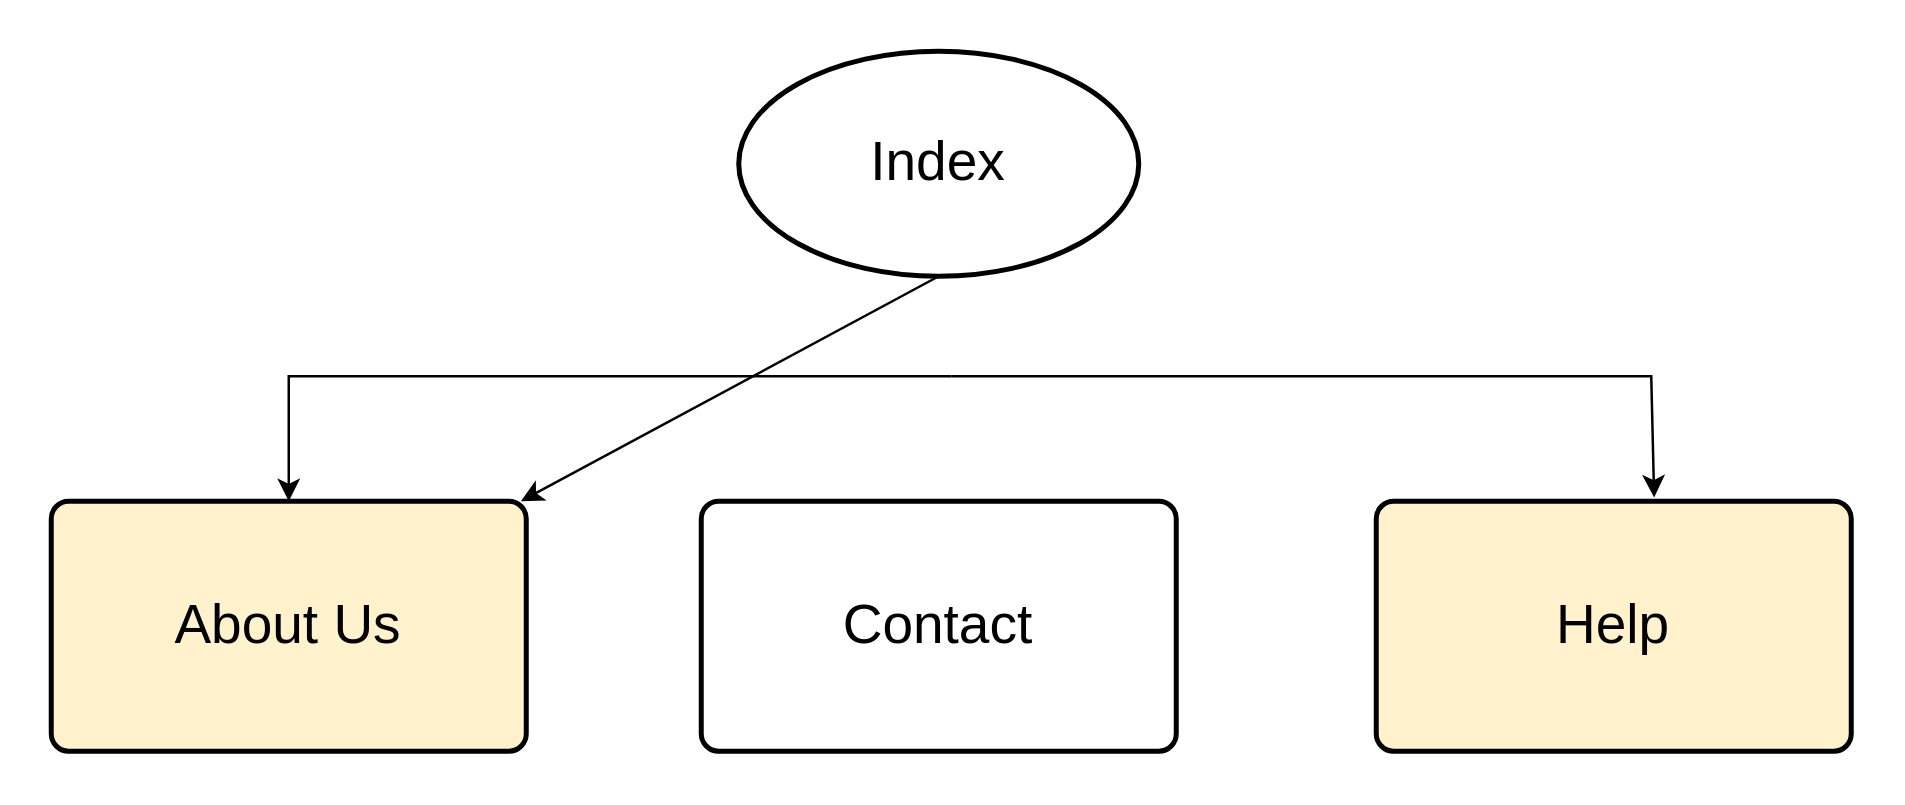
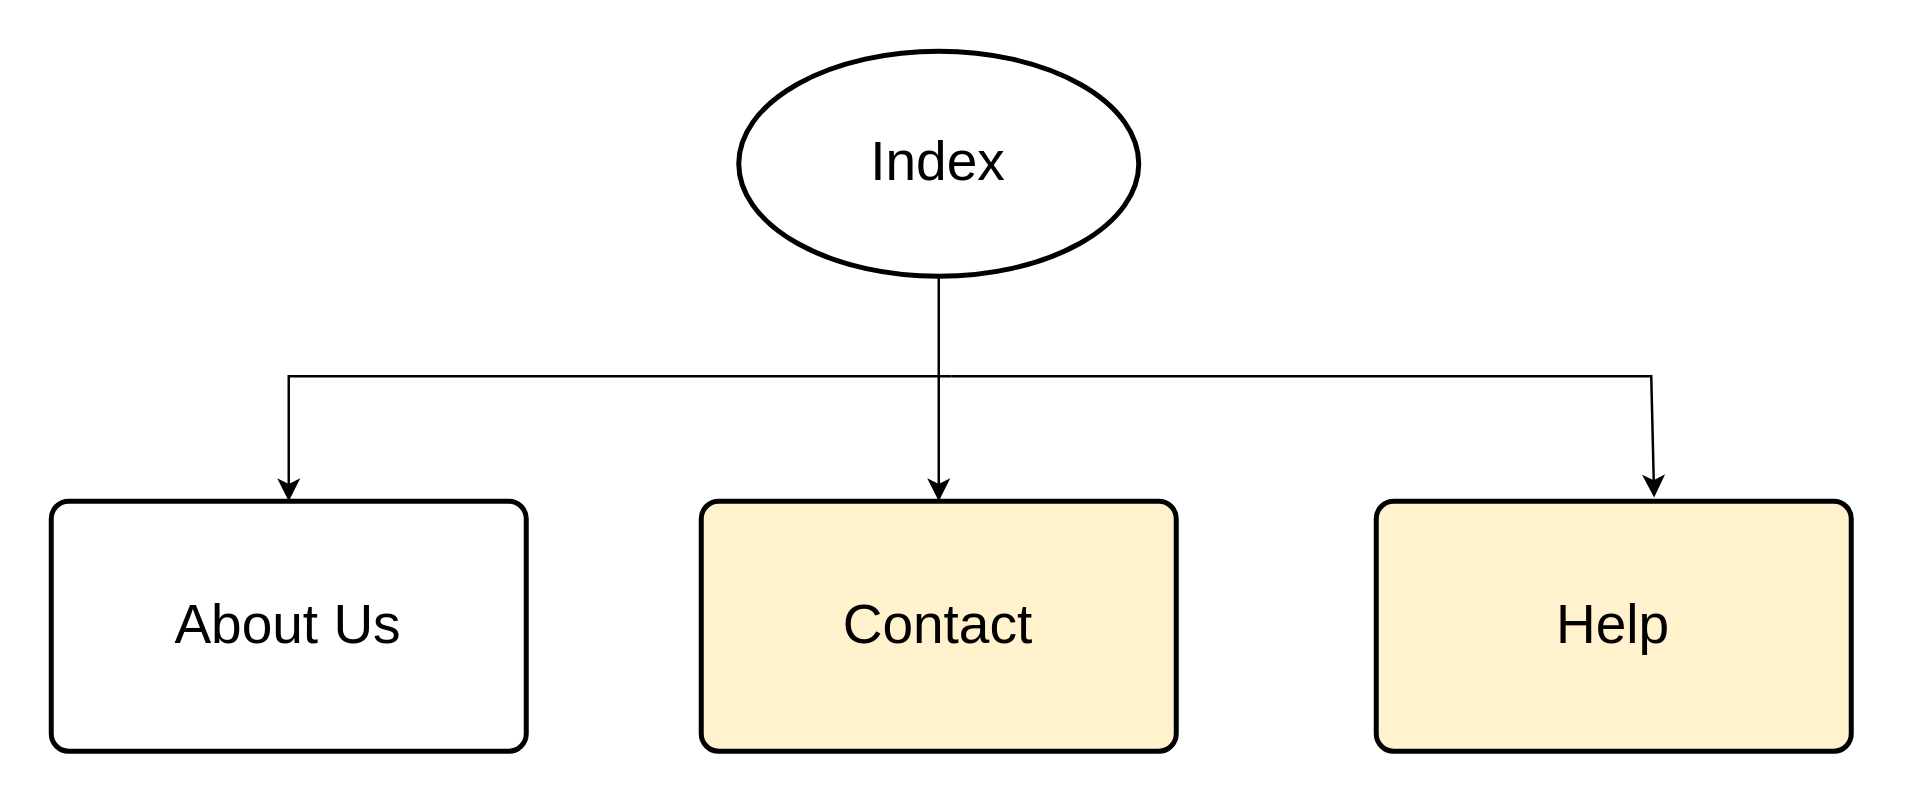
(641, 437) -> (939, 432)
(289, 626) -> (289, 626)
(939, 626) -> (939, 626)
